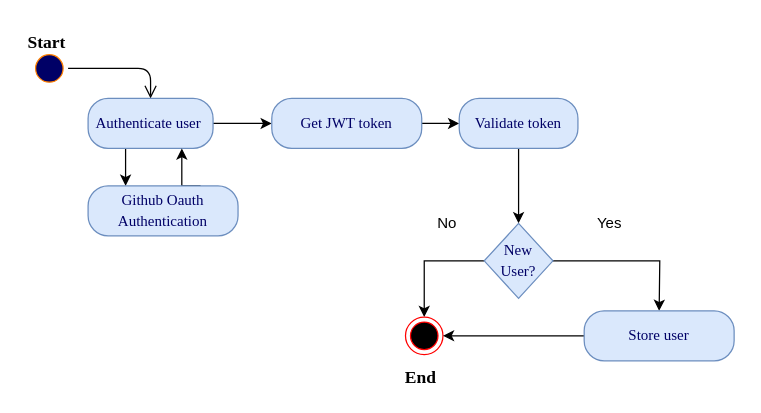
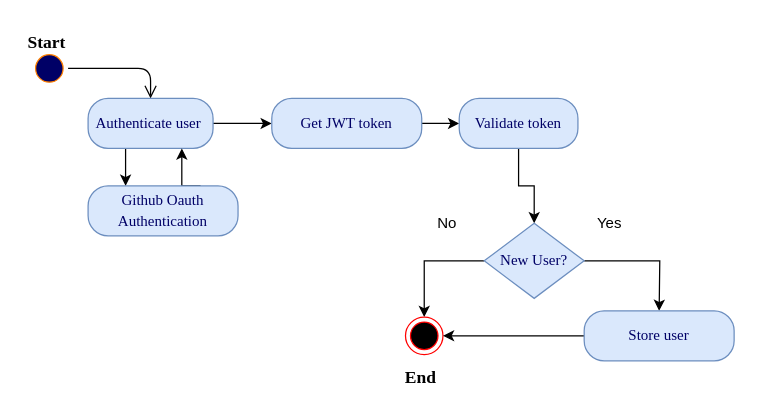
(519, 261) -> (534, 261)
